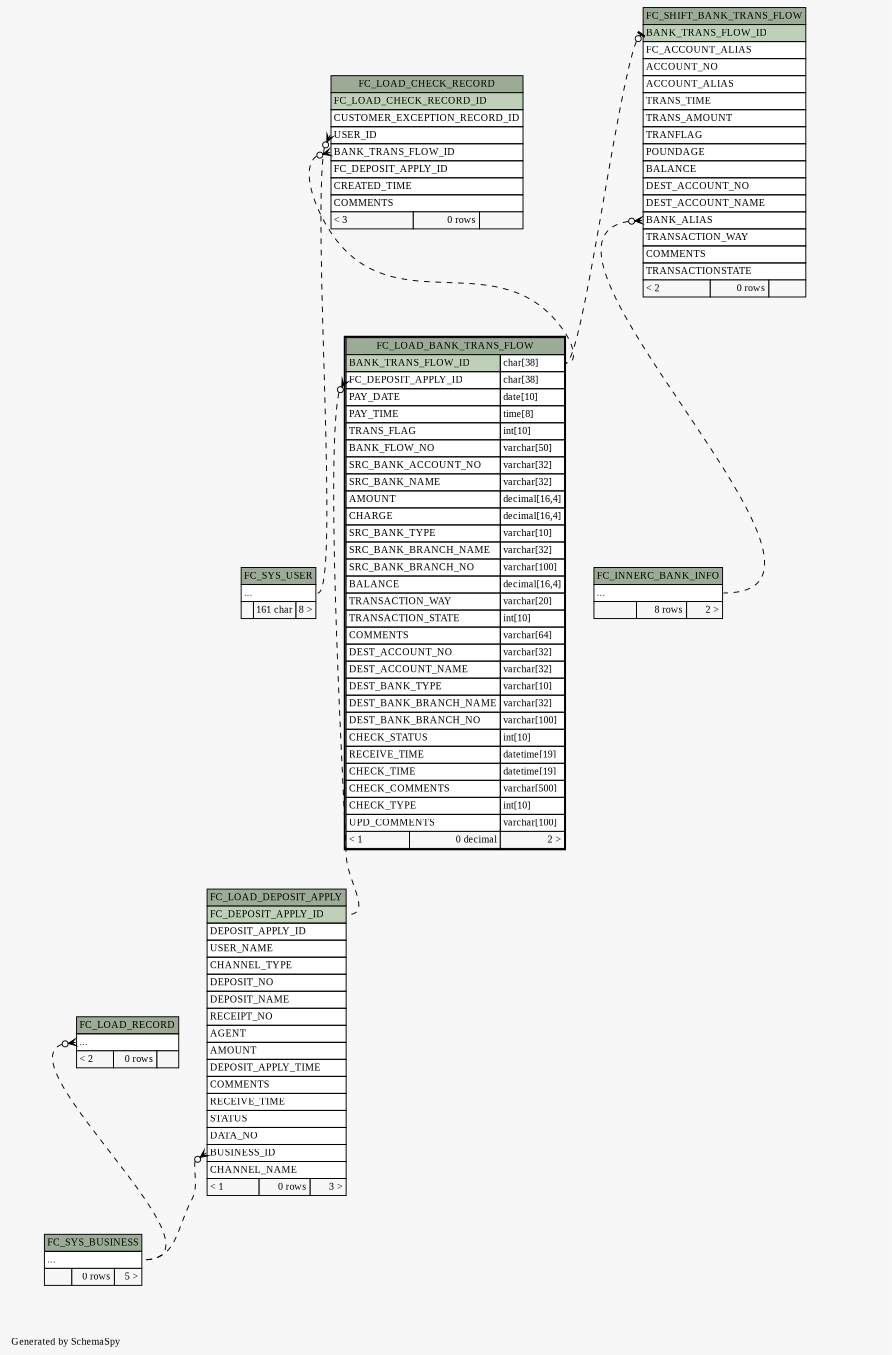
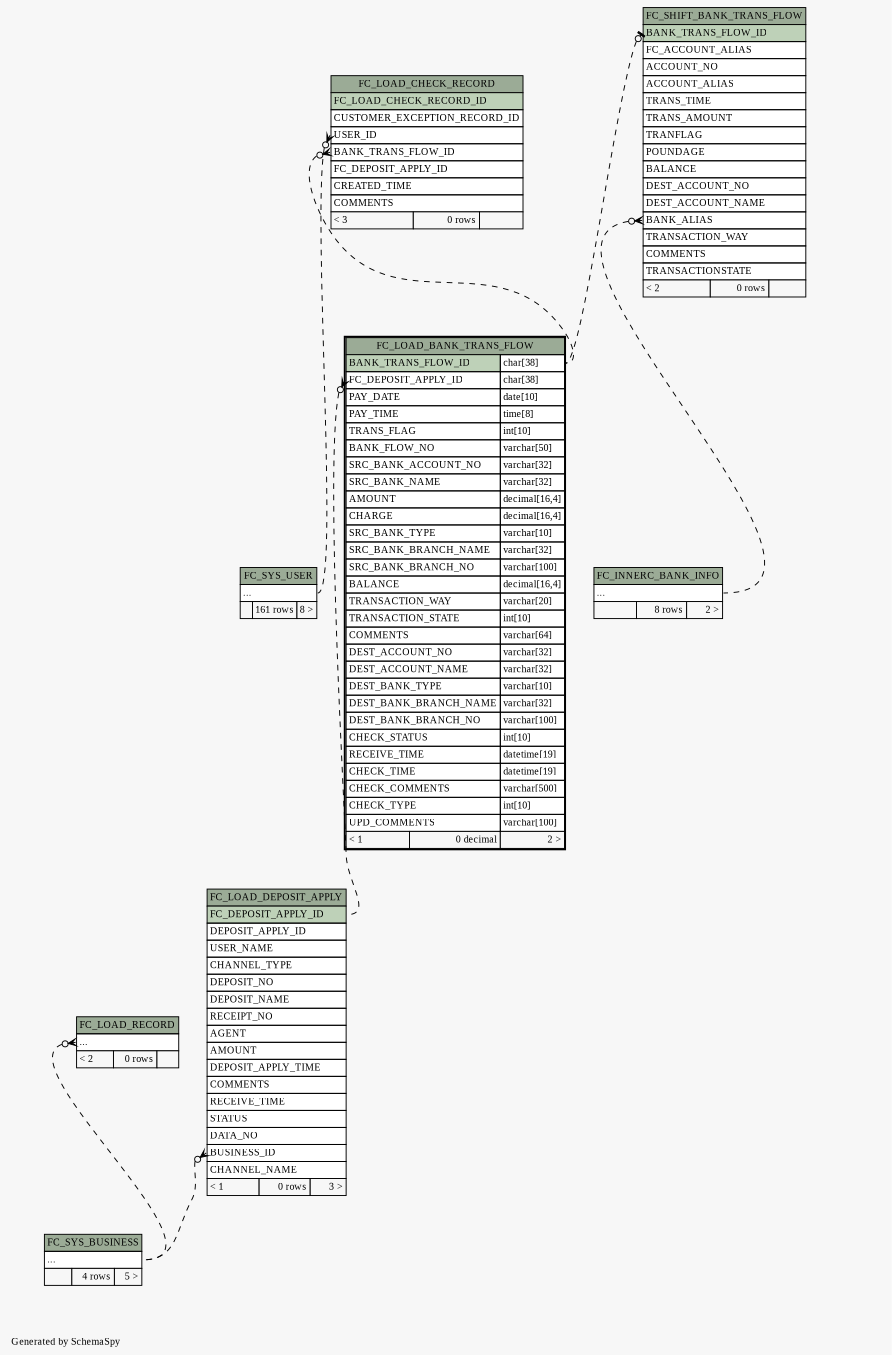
(275, 610) -> (275, 610)
(97, 1276) -> (97, 1276)
